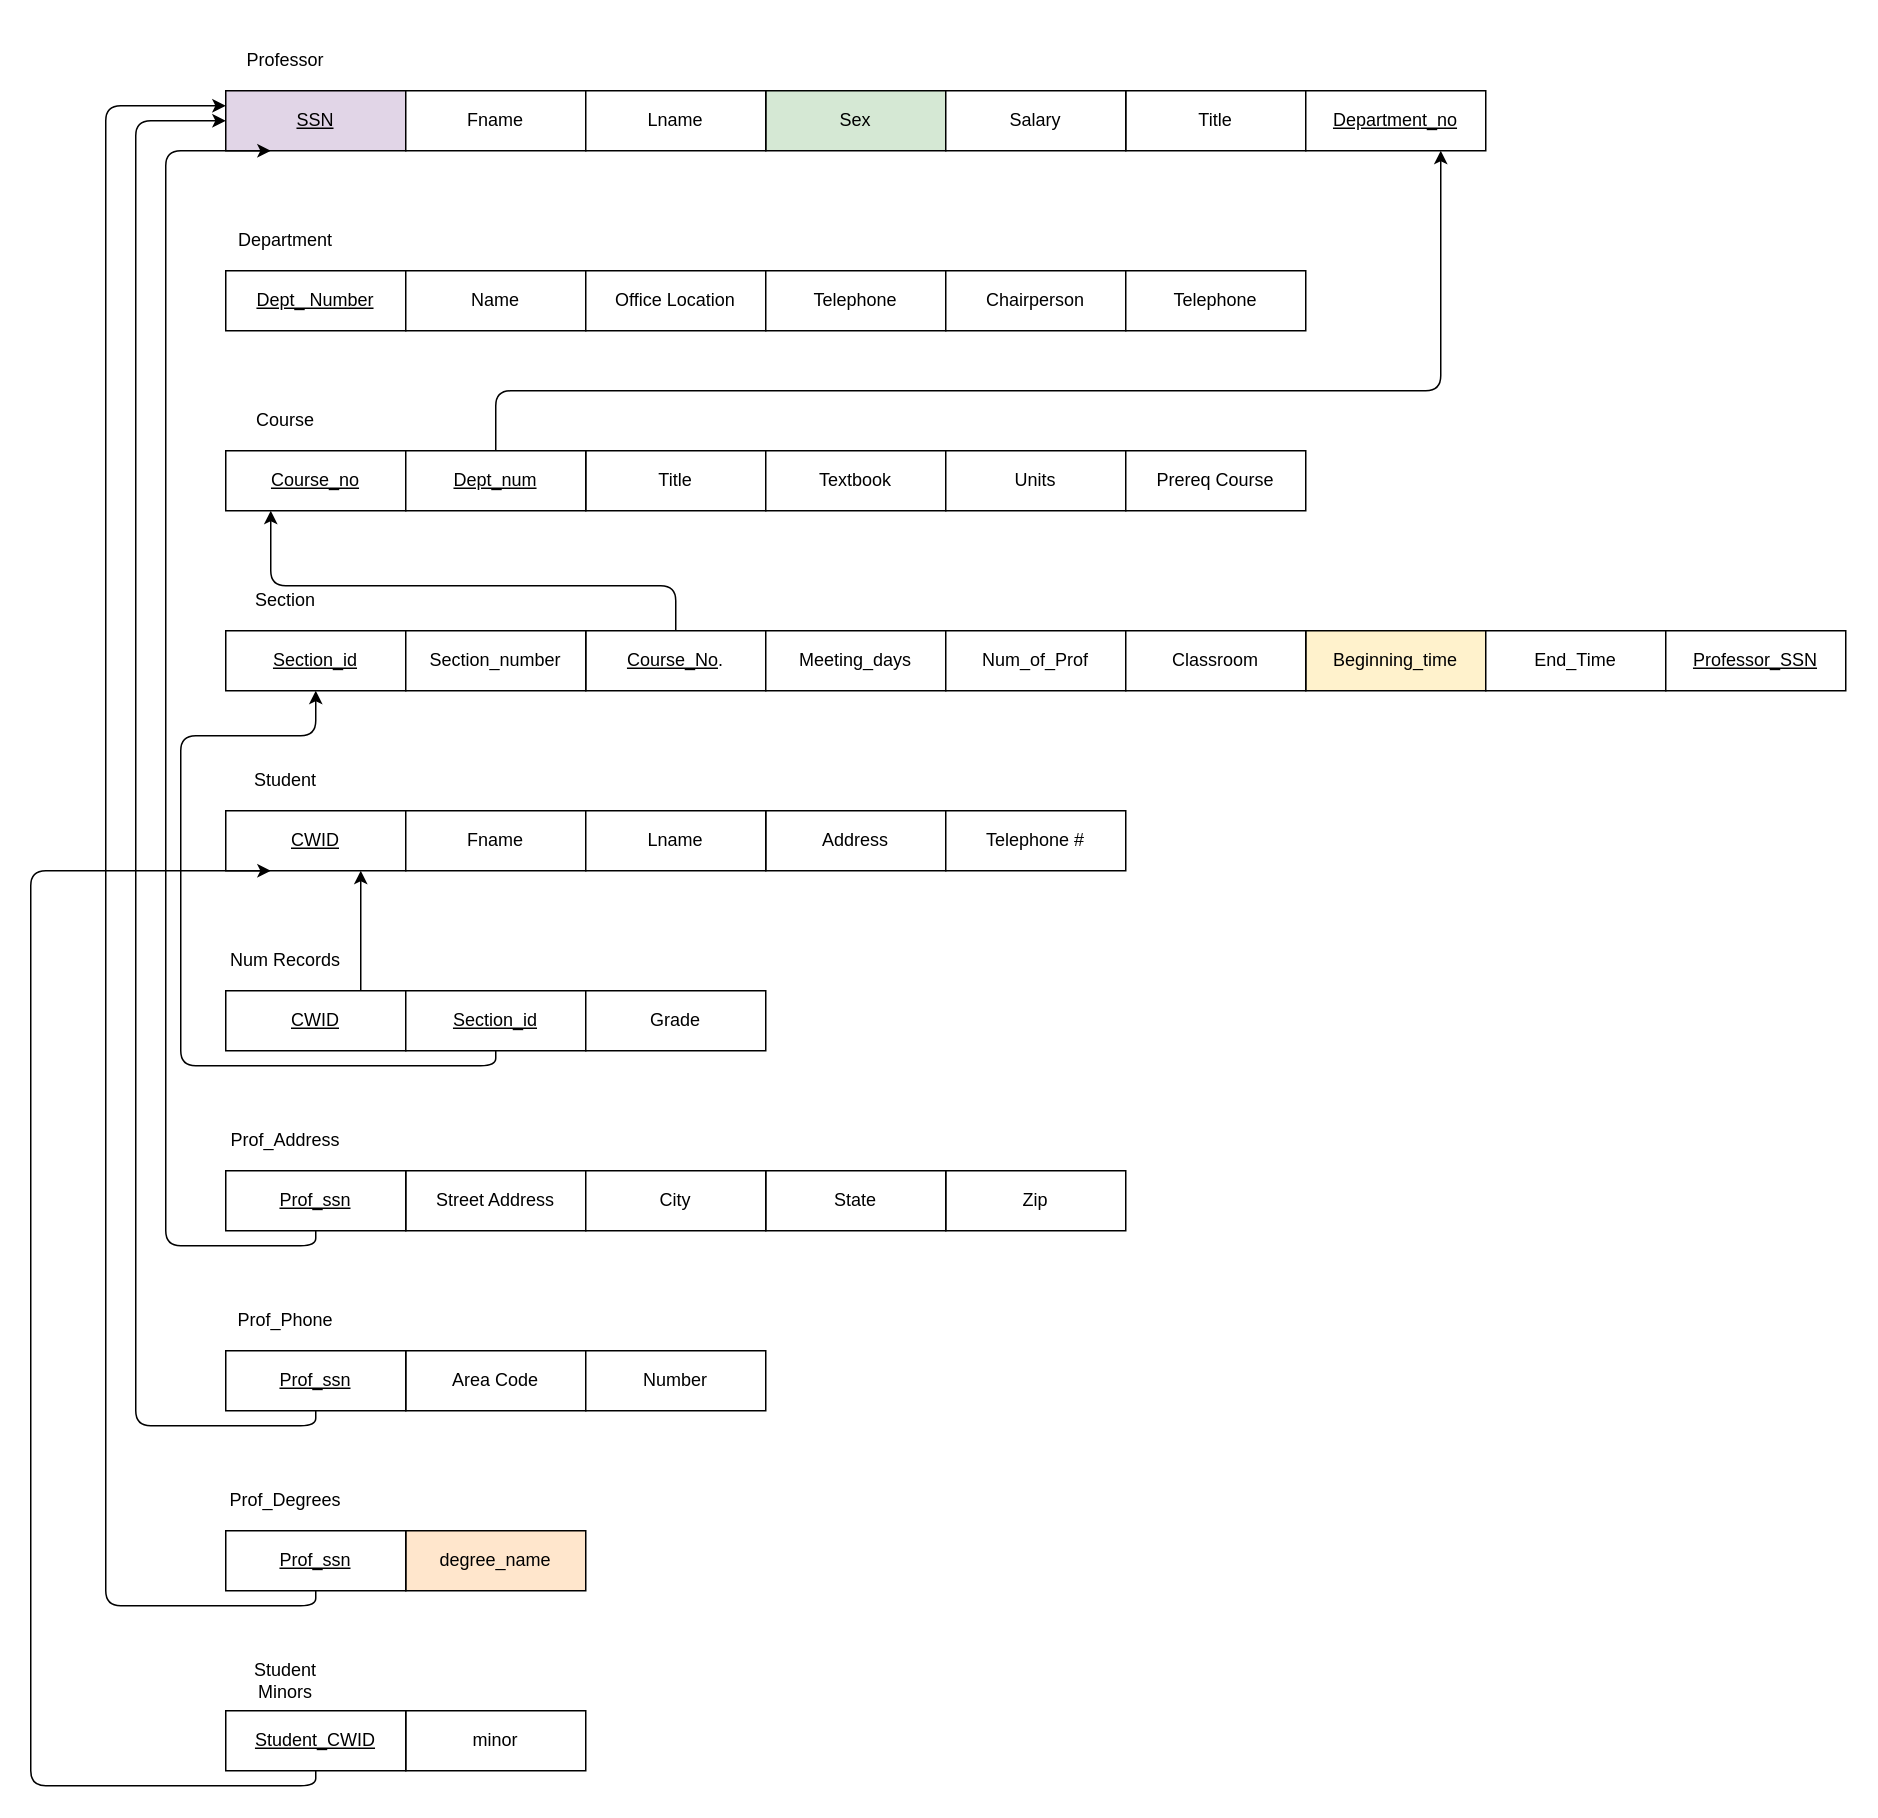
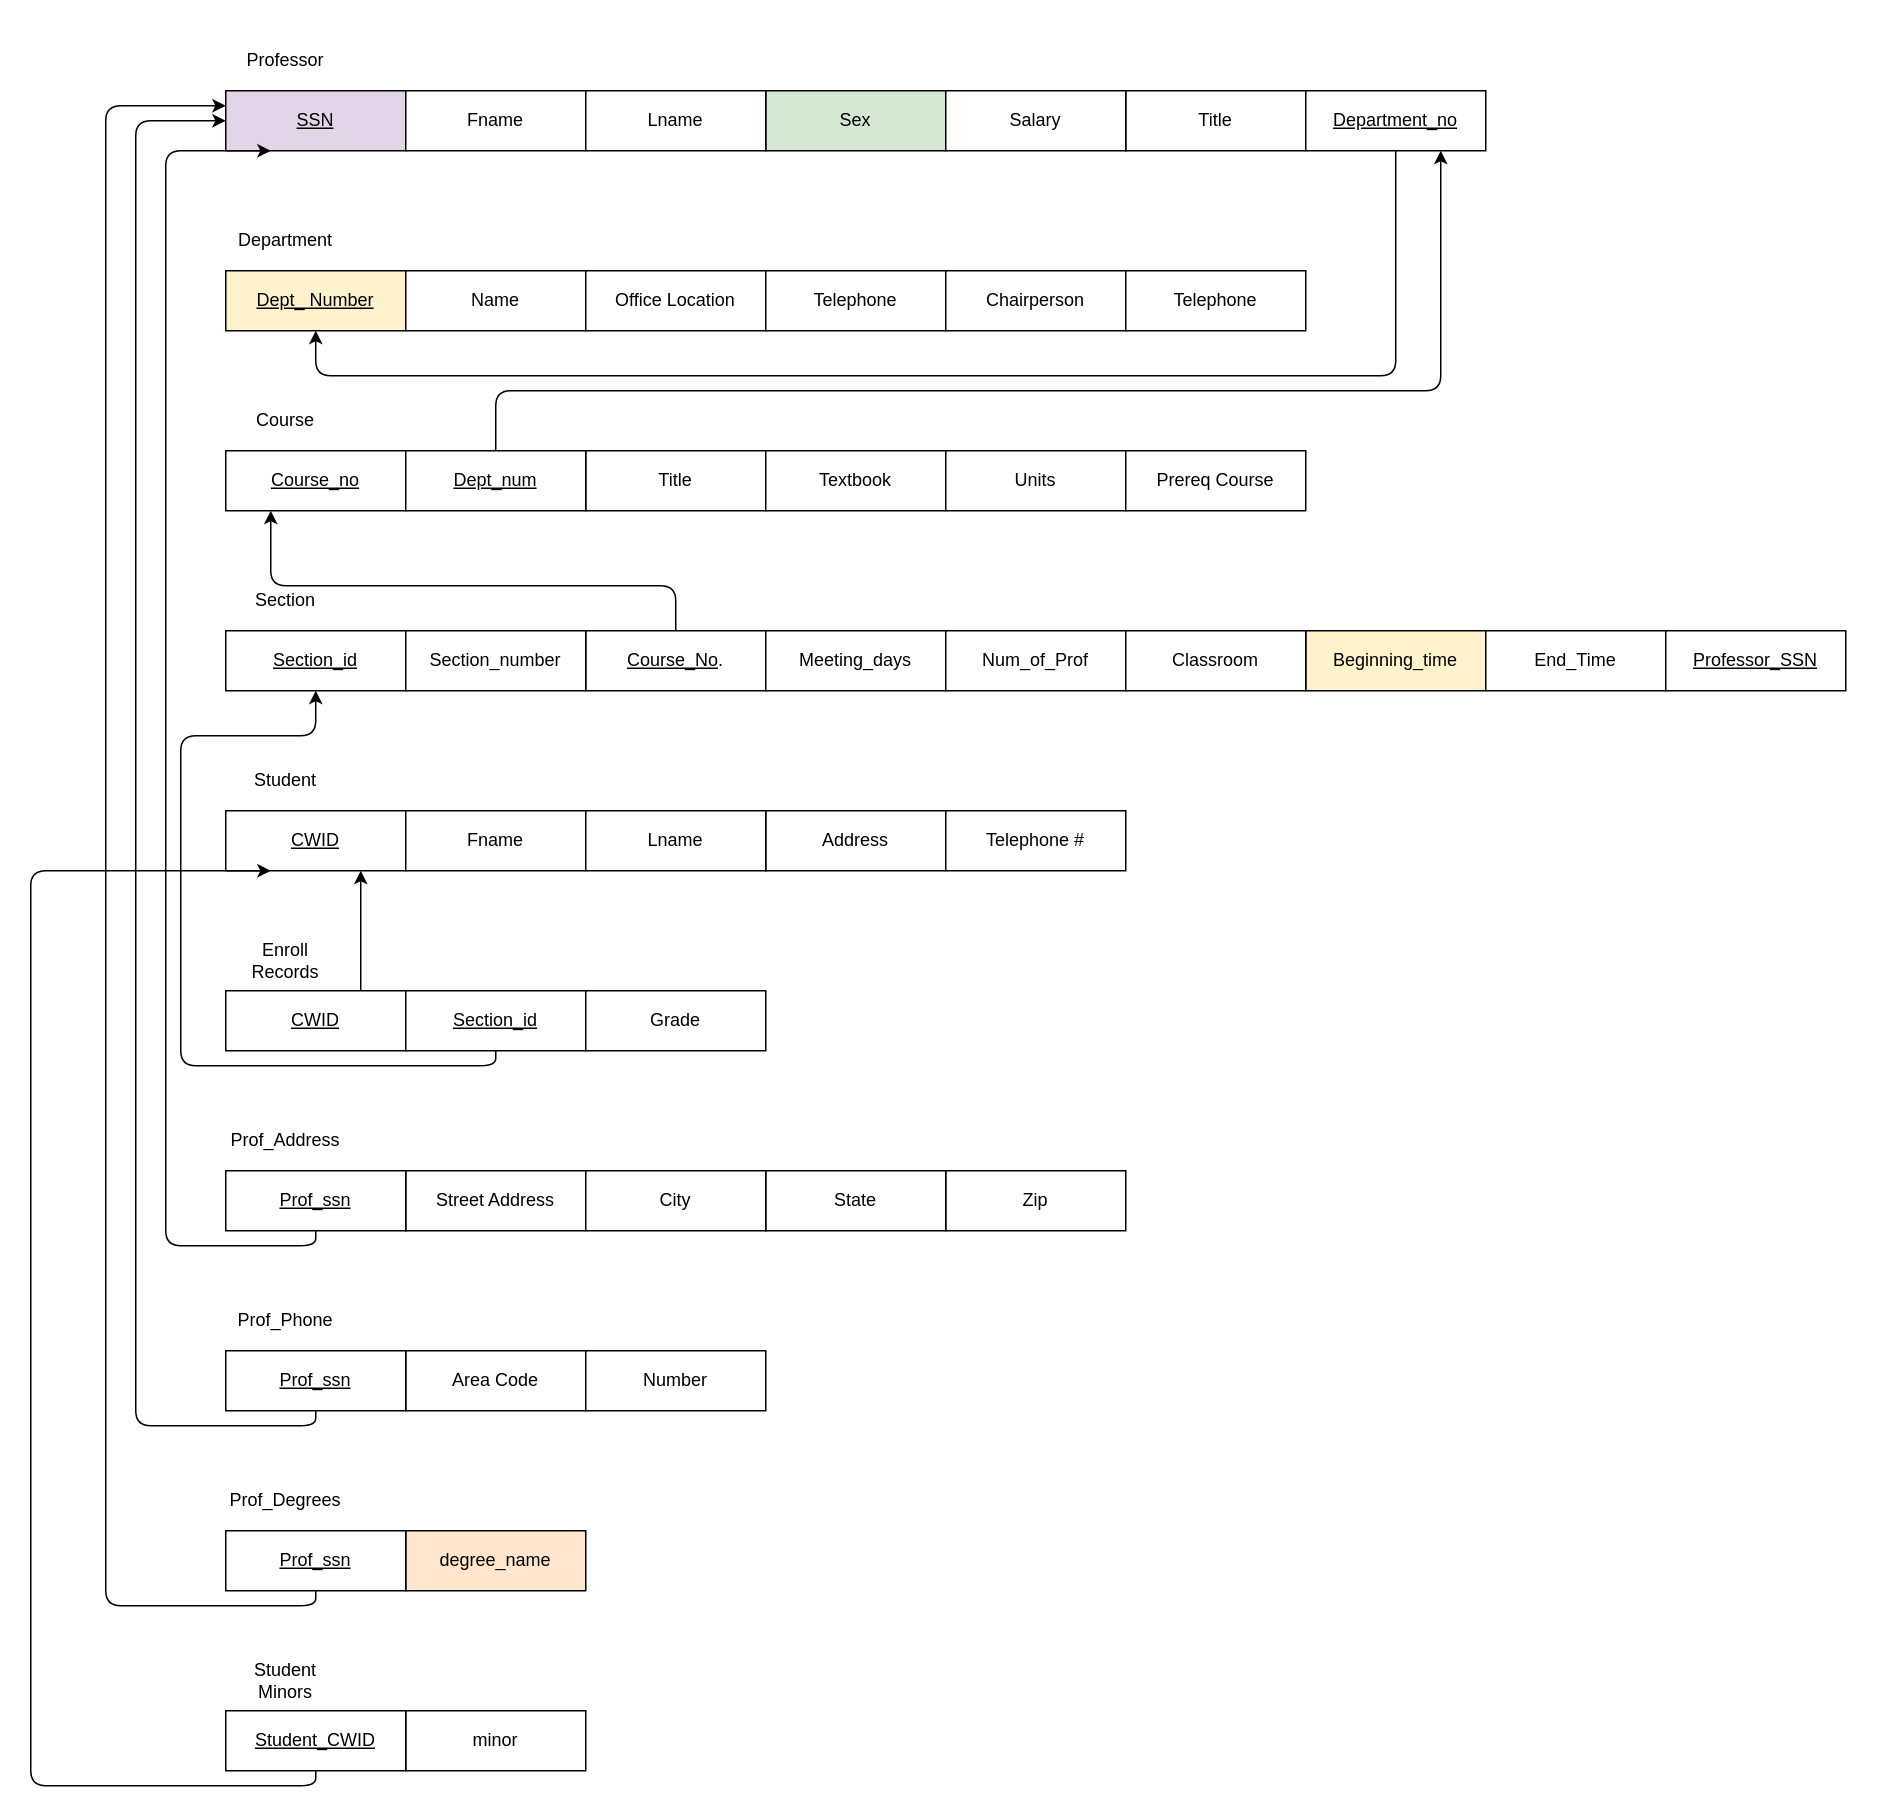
(316, 301) -> (316, 301)
none -> (951, 376)
(286, 961) -> (286, 961)
